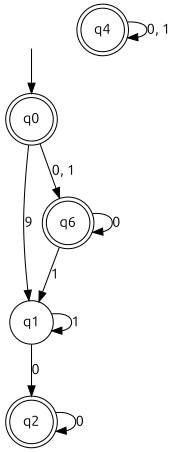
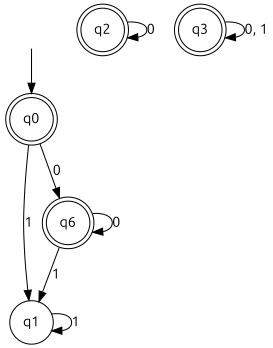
(103, 30) -> (200, 30)
(64, 171) -> (57, 171)
(29, 223) -> (29, 223)
(32, 365) -> none
